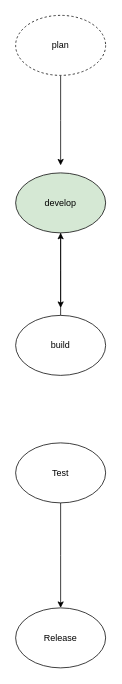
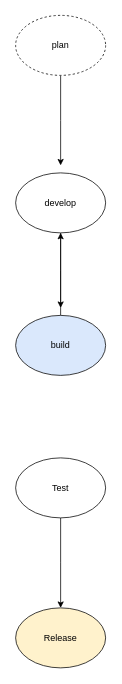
(60, 203) -> (60, 203)
(60, 345) -> (60, 345)
(60, 473) -> (60, 488)
(60, 638) -> (60, 638)
